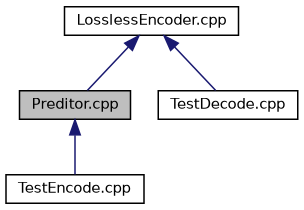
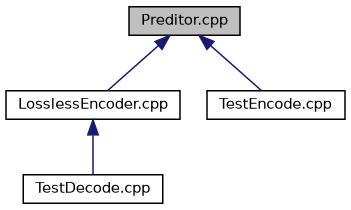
(108, 69) -> (133, 68)
